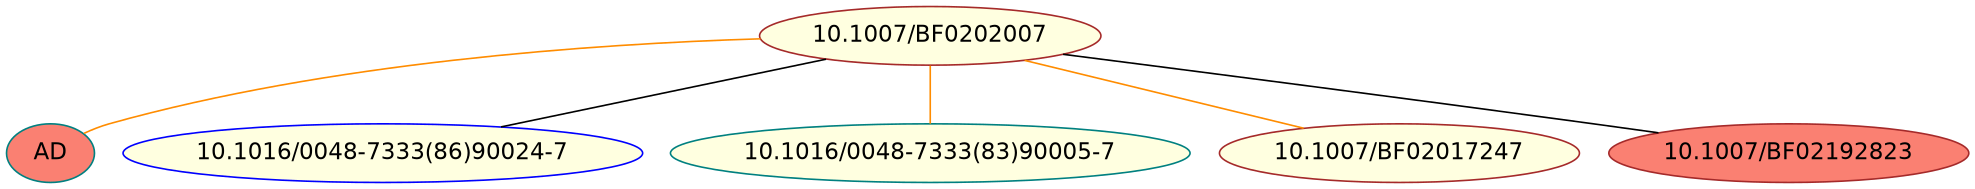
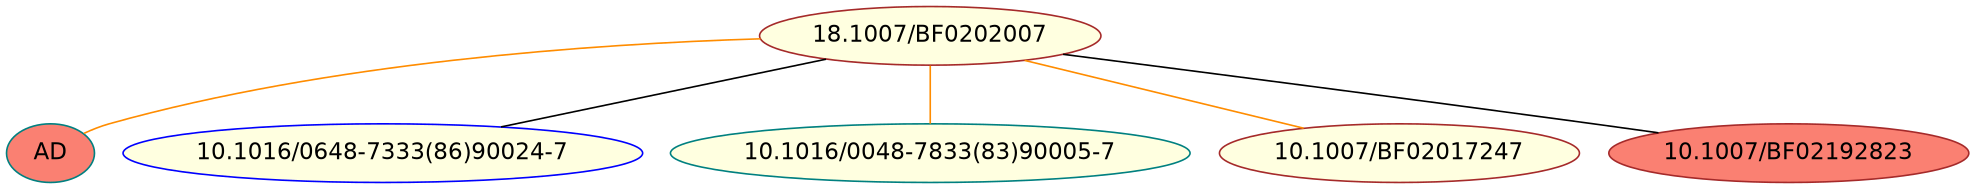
(930, 36) -> (930, 36)
(383, 153) -> (383, 153)
(930, 153) -> (930, 153)
